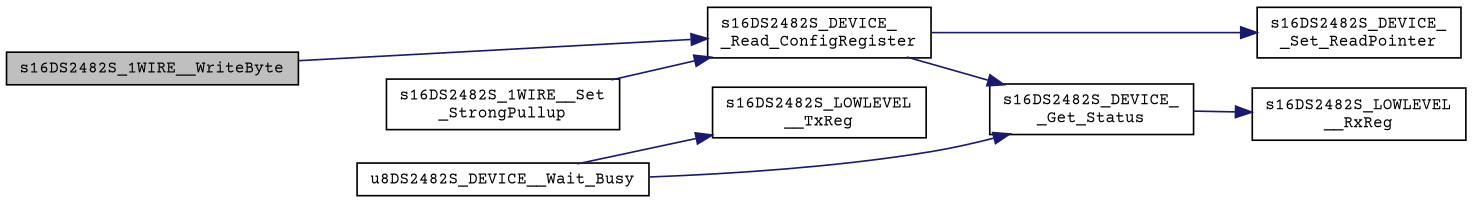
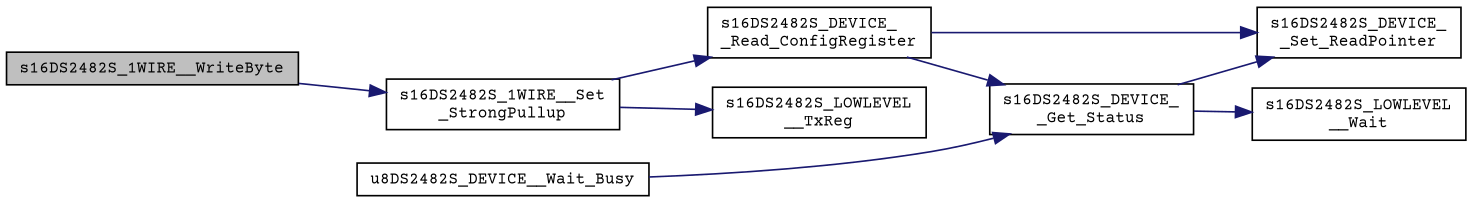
(495, 50) -> (334, 87)
none -> (1217, 73)
(1359, 114) -> (1359, 114)
(637, 151) -> (658, 108)
